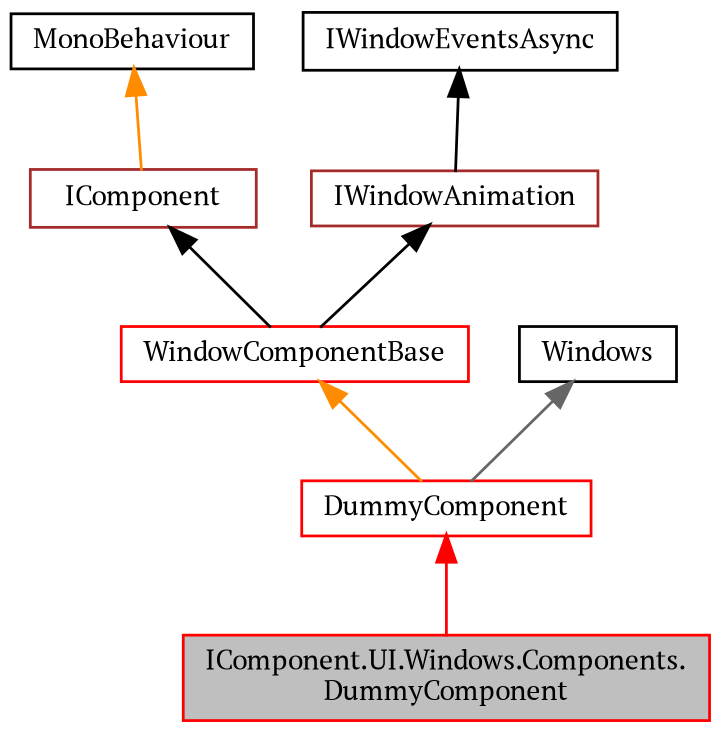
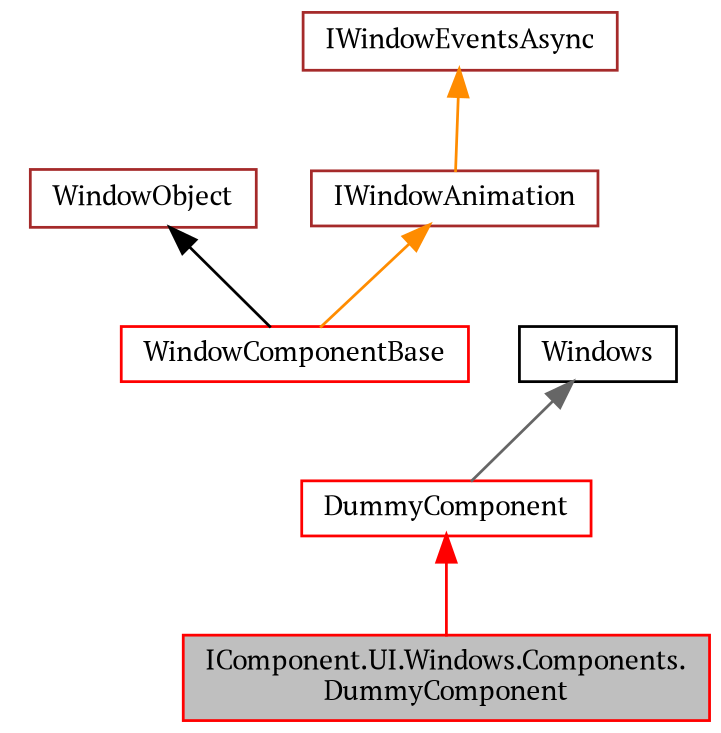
(132, 41) -> none
(460, 41) -> (460, 41)
(457, 134) -> (457, 134)
(143, 198) -> (143, 198)
(365, 286) -> (365, 286)
(381, 441) -> none
